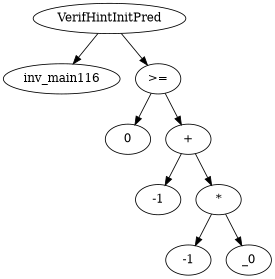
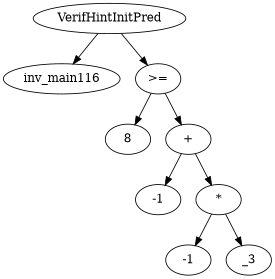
(128, 139) -> (128, 139)
(249, 260) -> (249, 260)
